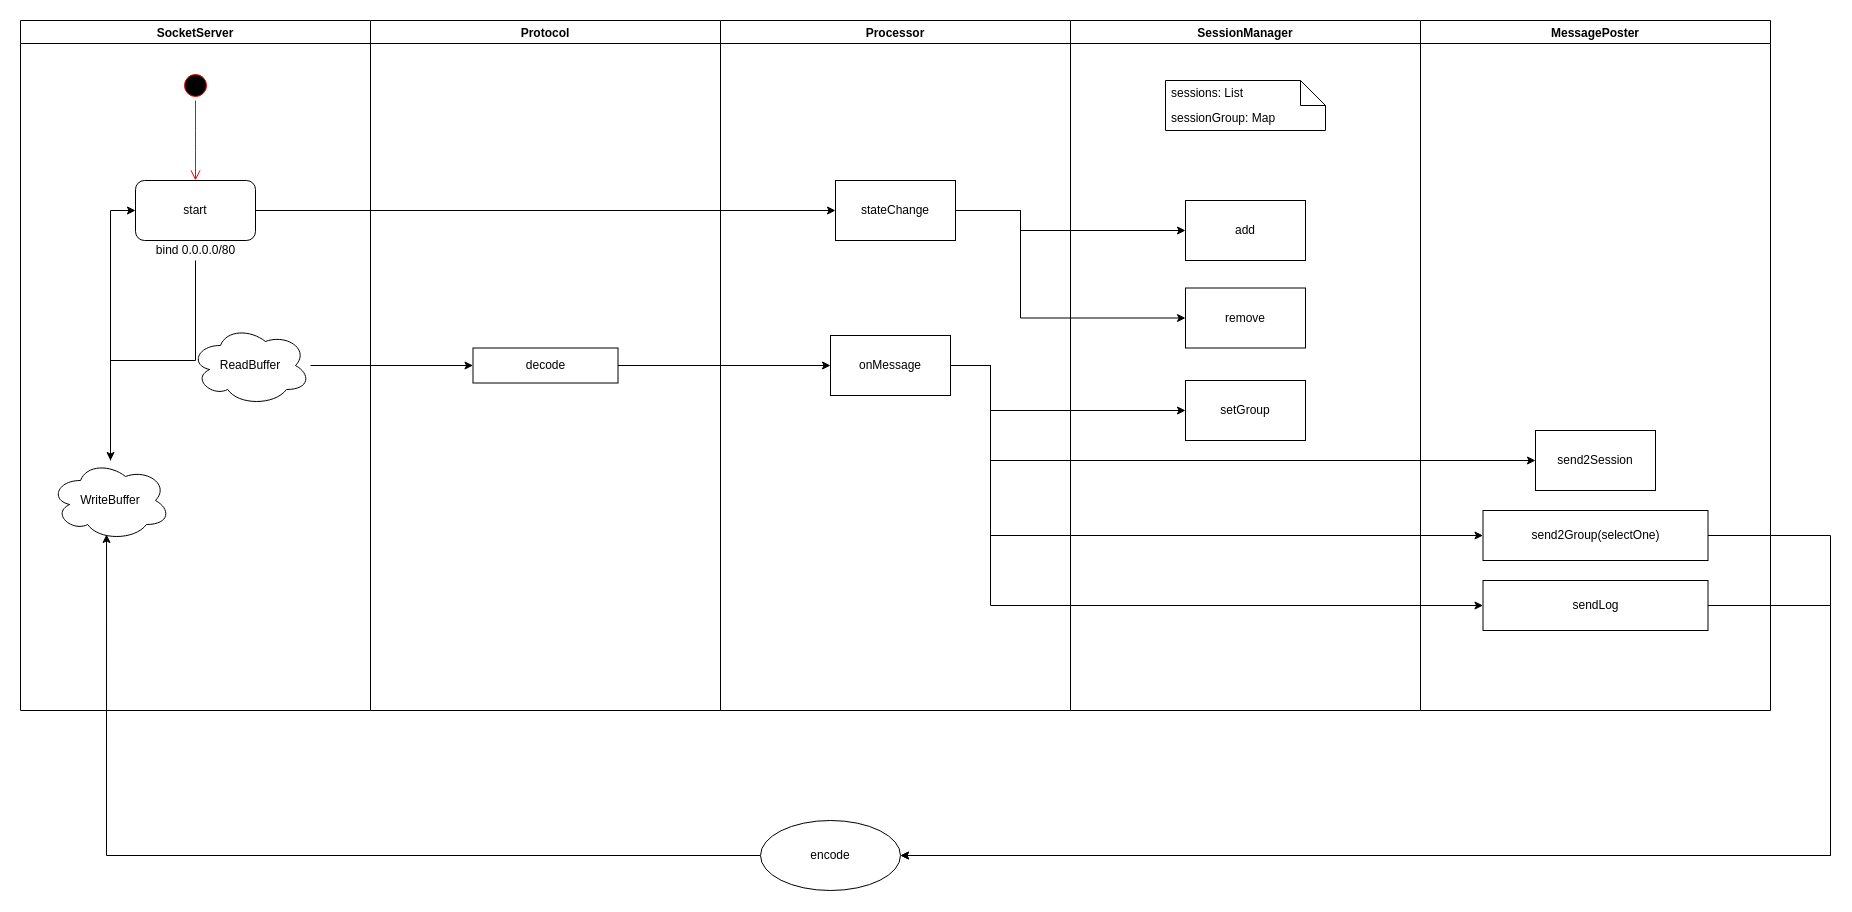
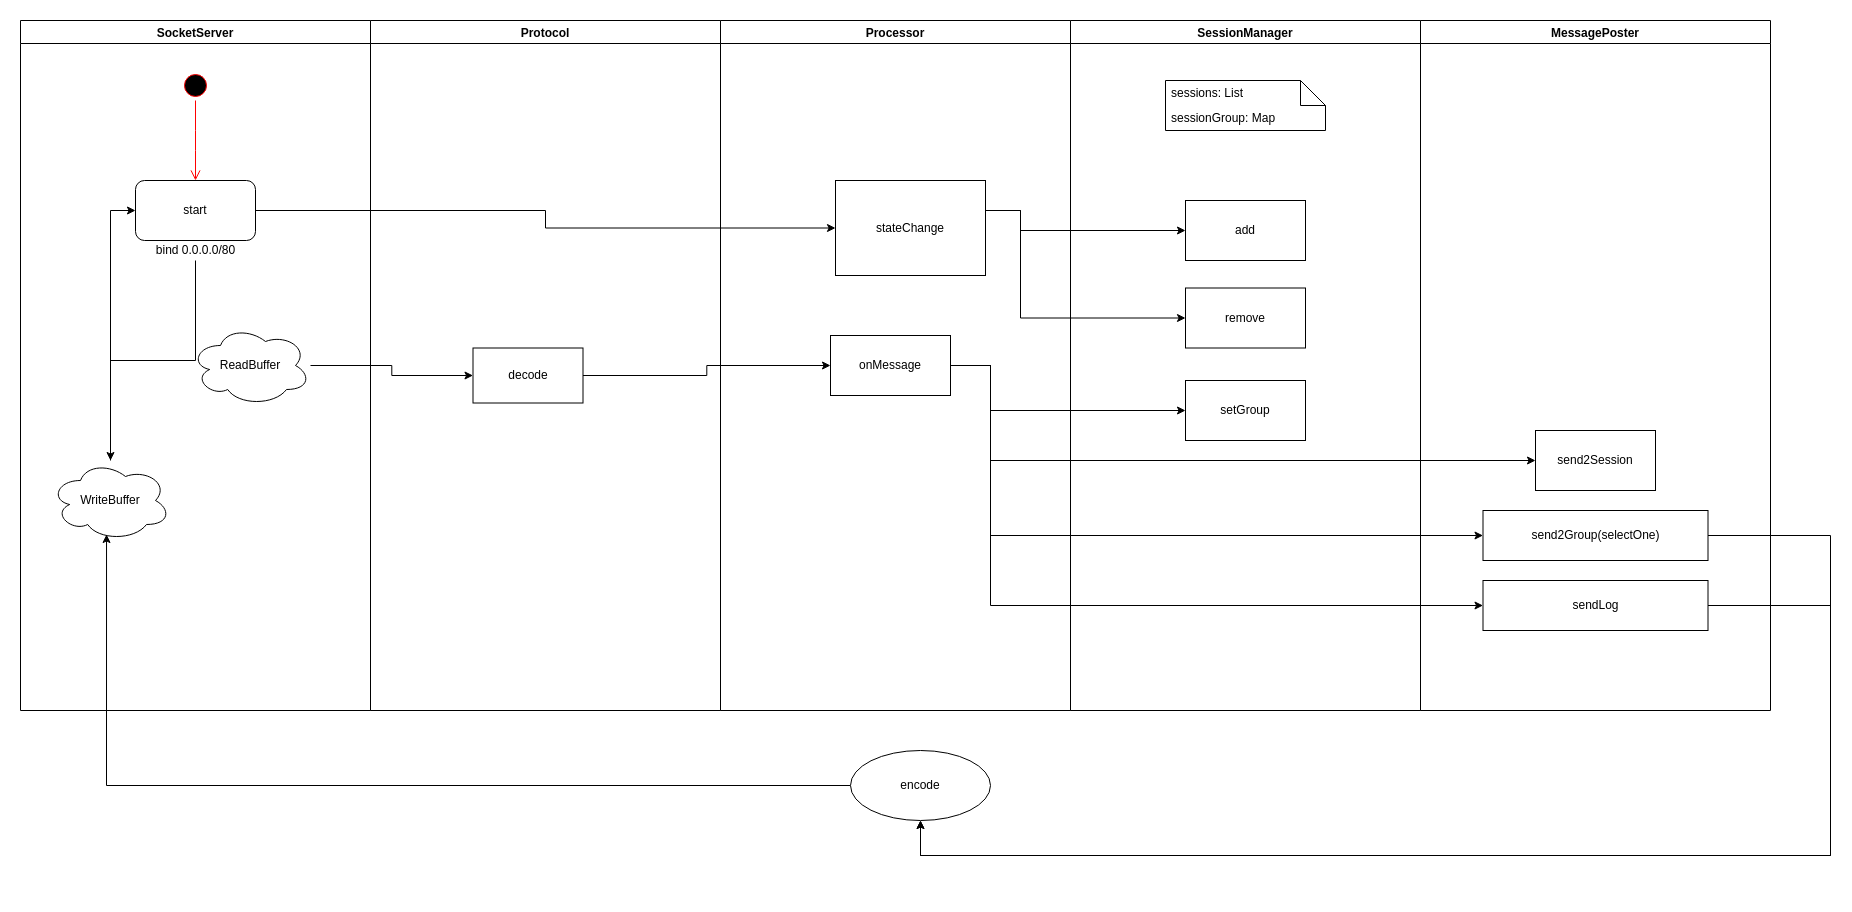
(896, 211) -> (911, 228)
(546, 366) -> (528, 376)
(831, 856) -> (921, 786)
